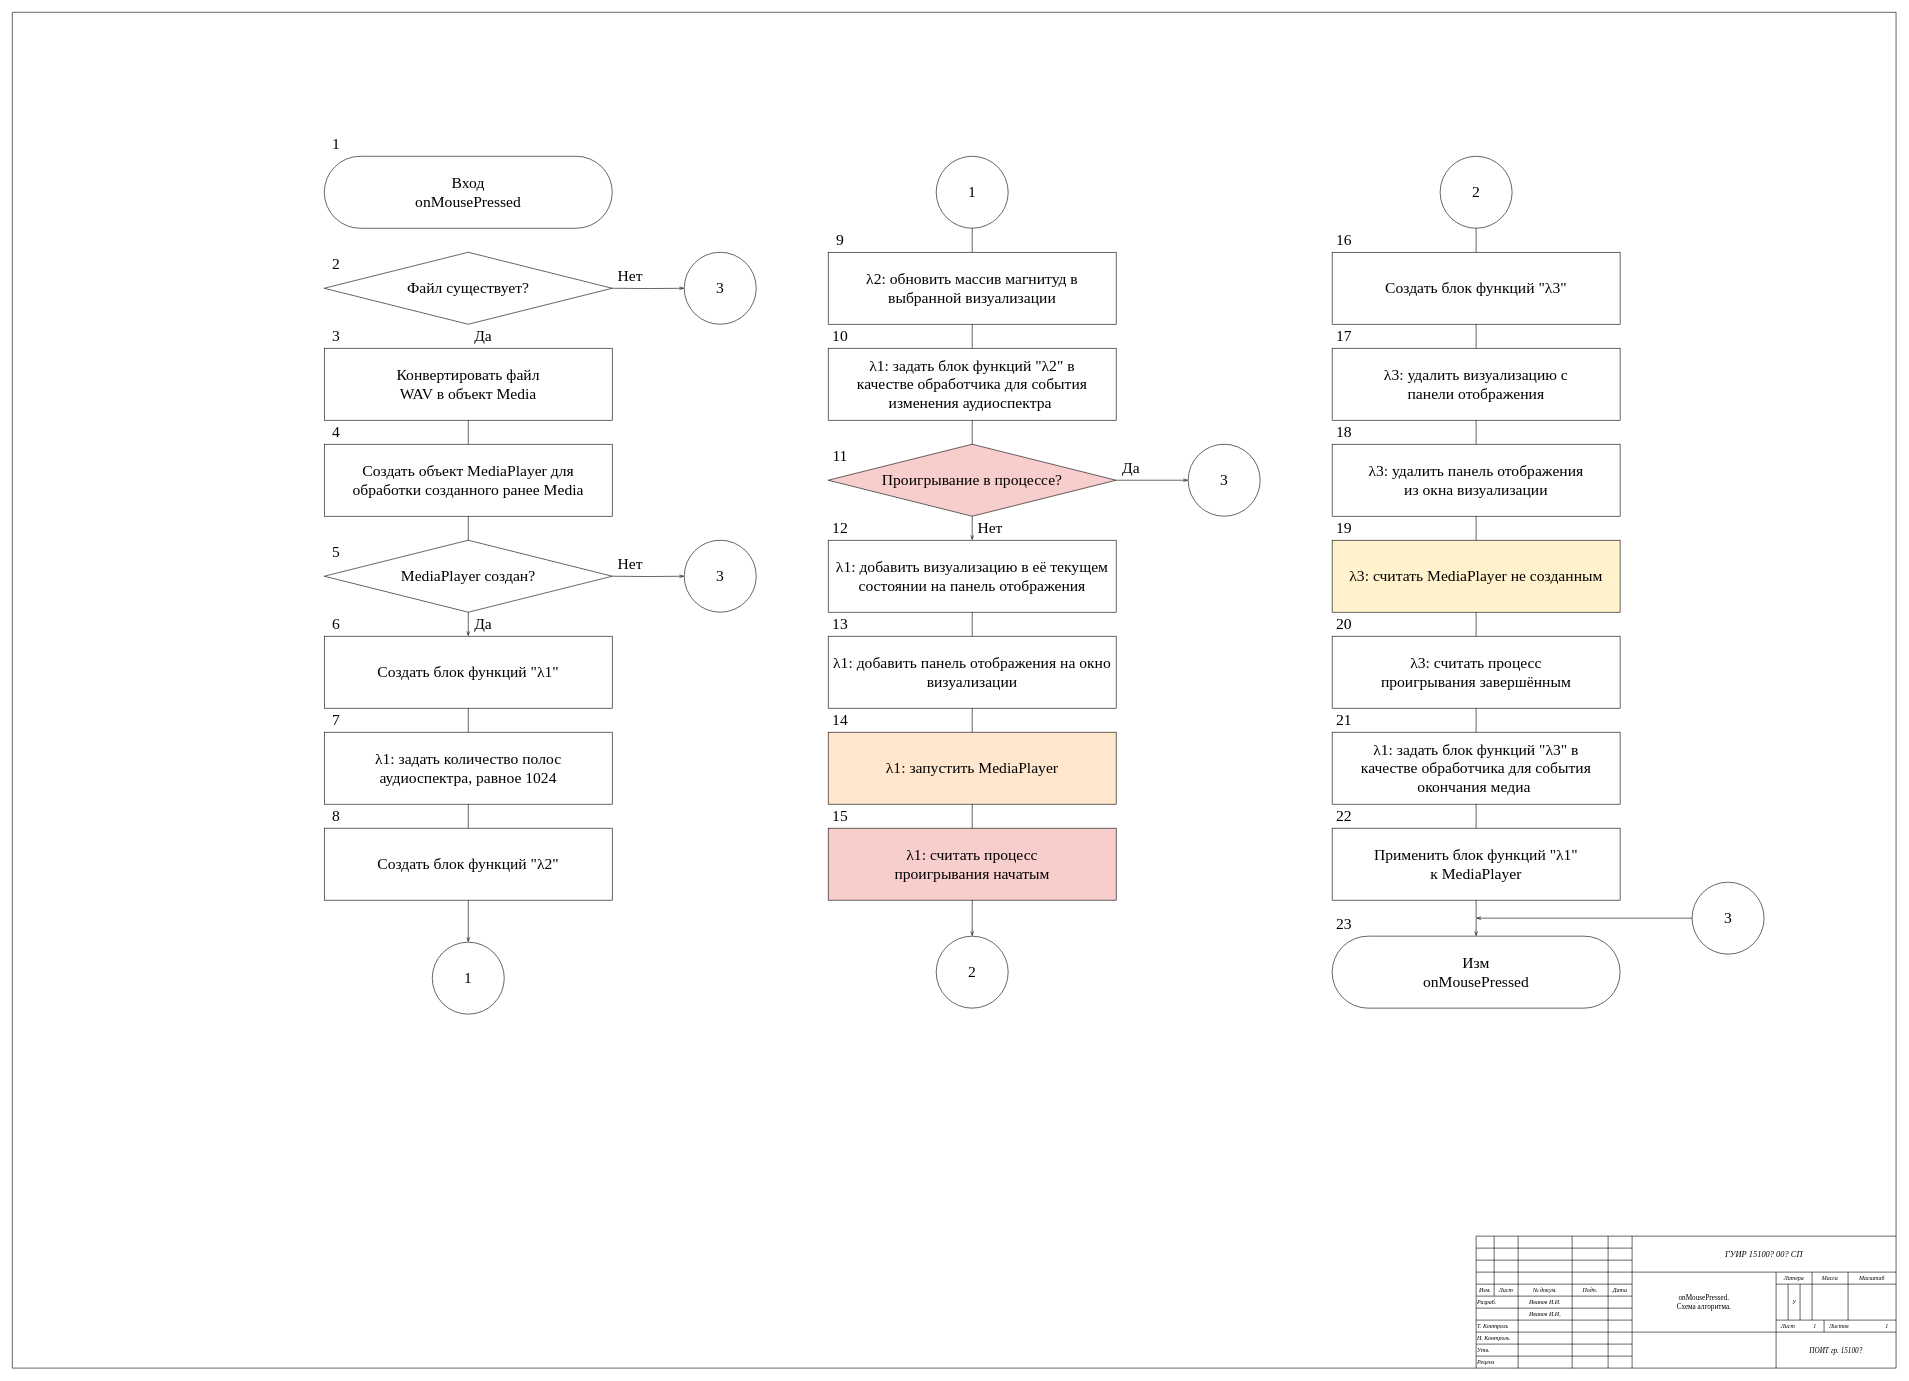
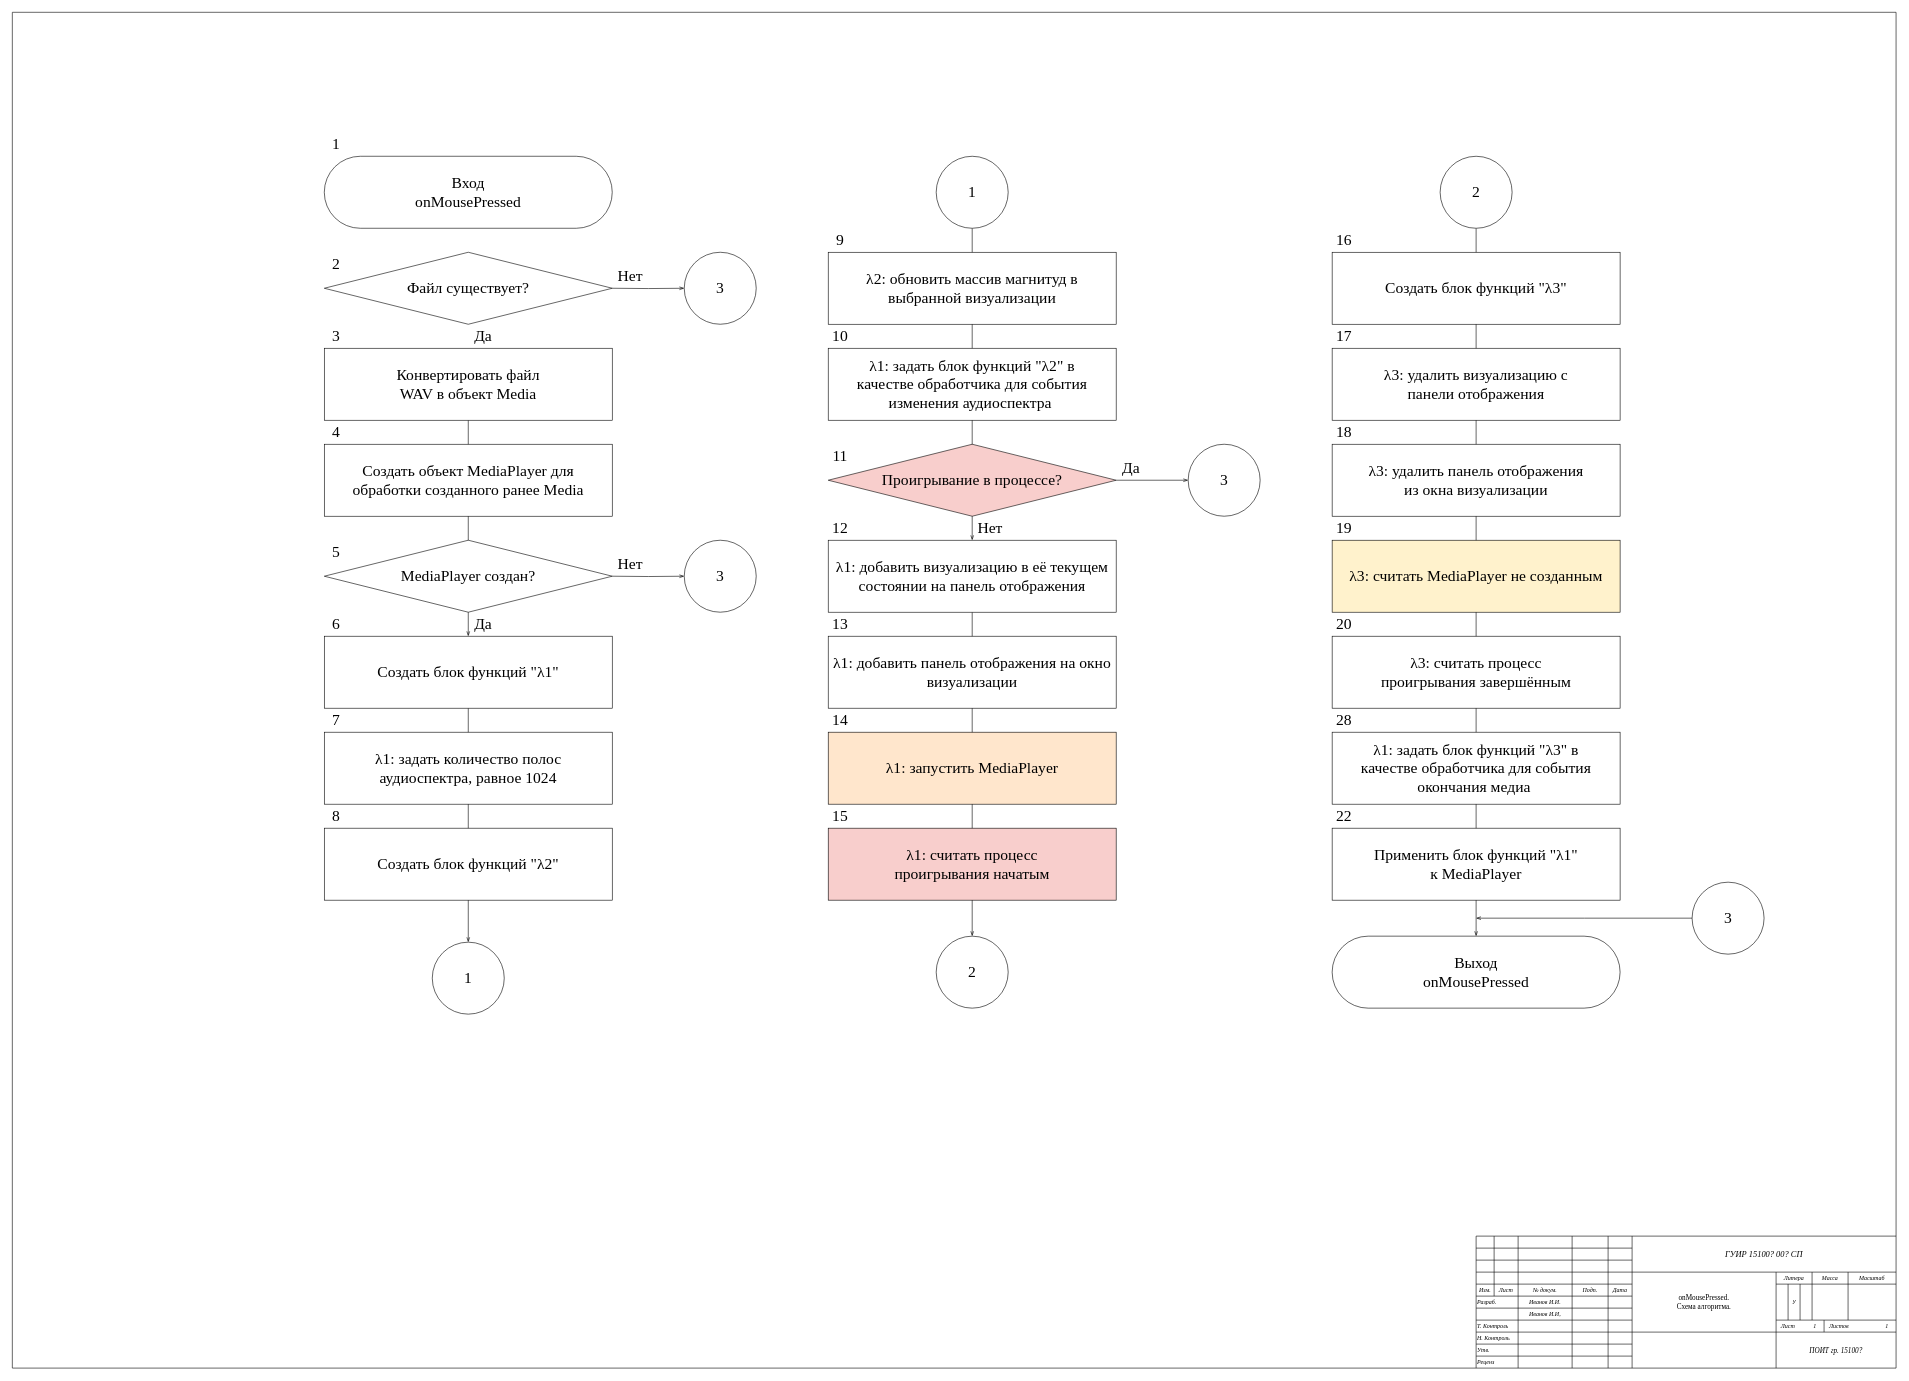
(1344, 720) -> (1344, 720)
(1344, 924) -> none
(1476, 972) -> (1476, 972)
